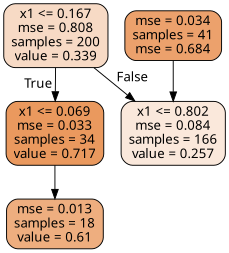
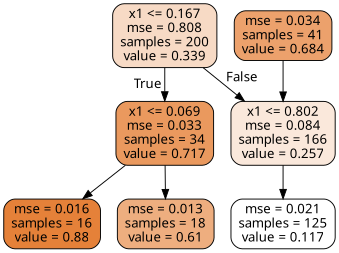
(173, 36) -> (283, 36)
none -> (52, 224)
none -> (283, 224)
